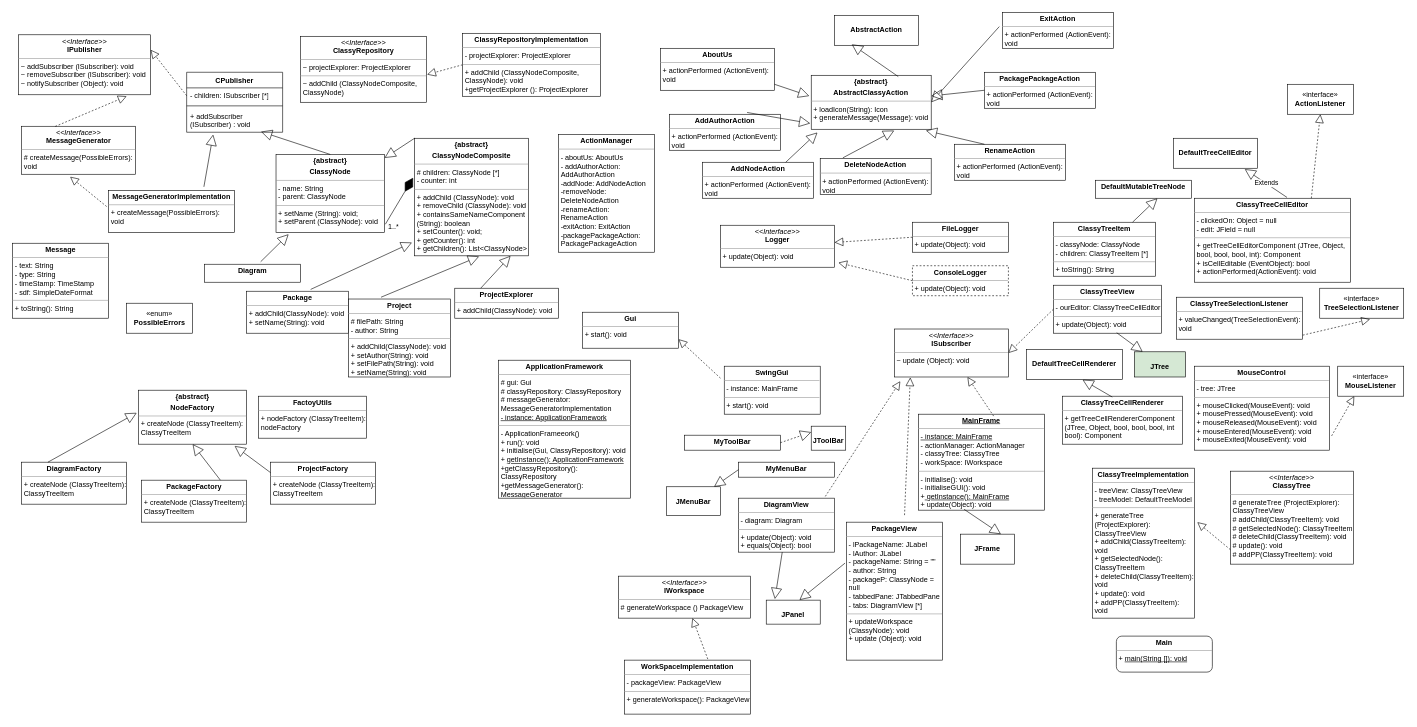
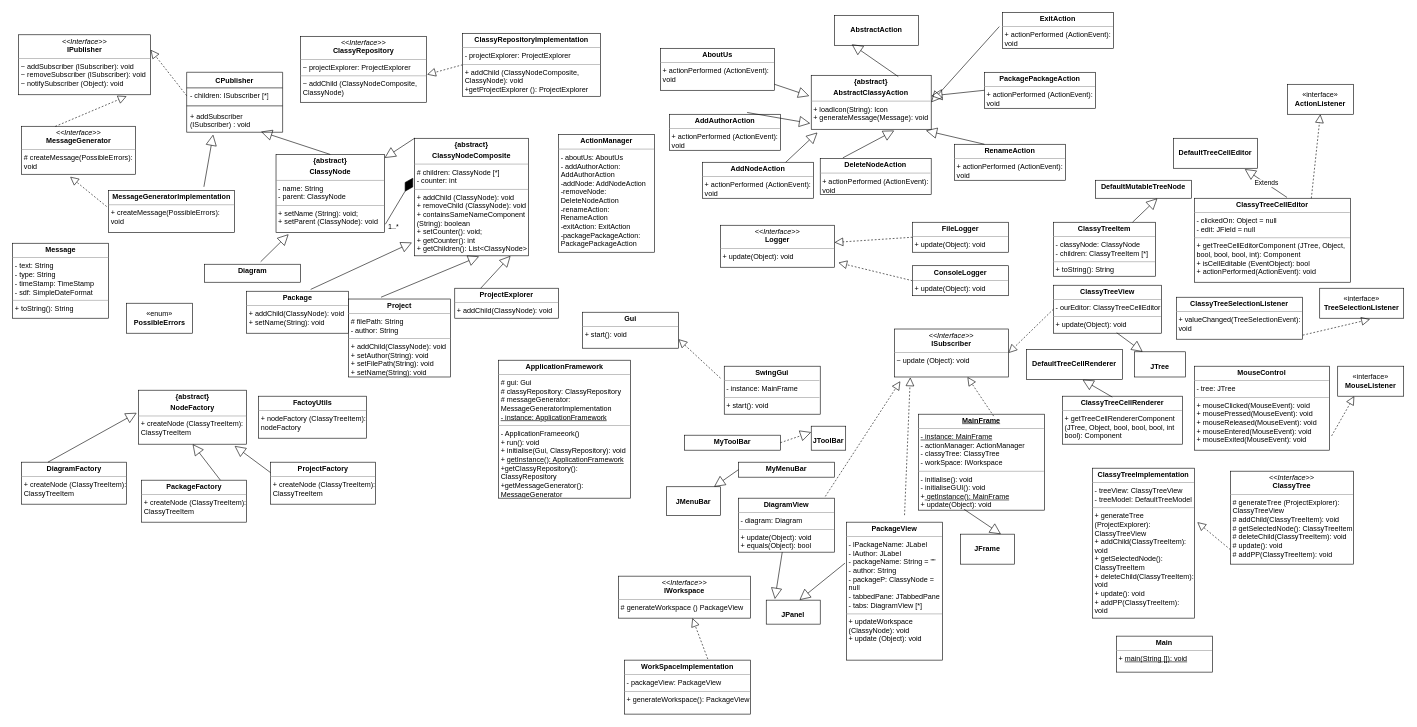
(960, 281) -> (960, 281)
(1160, 365) -> (1160, 365)
(1164, 654) -> (1164, 654)
